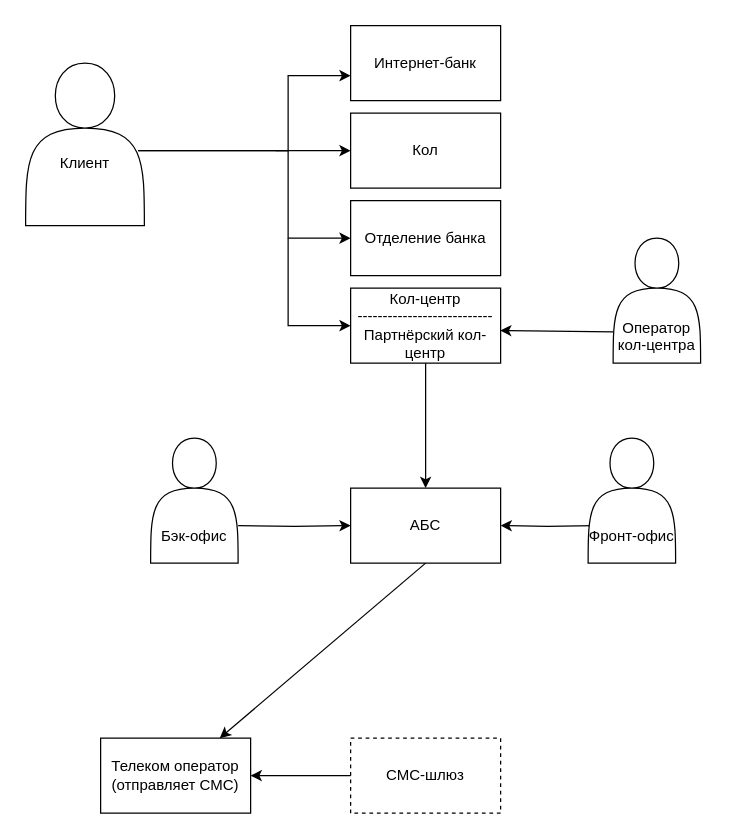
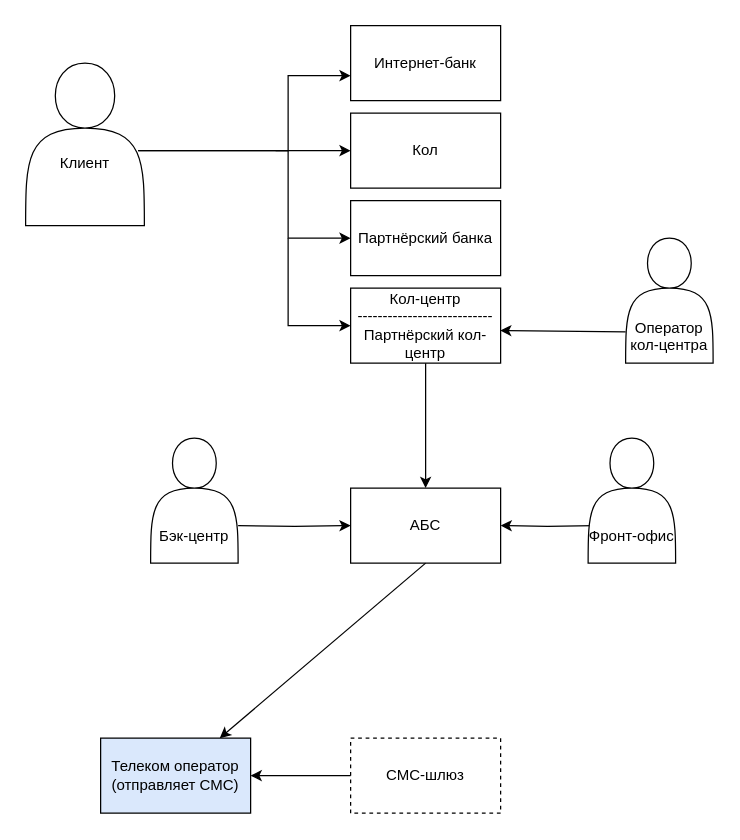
(426, 238) -> (426, 238)
(657, 301) -> (669, 301)
(194, 501) -> (194, 501)
(176, 776) -> (176, 776)
